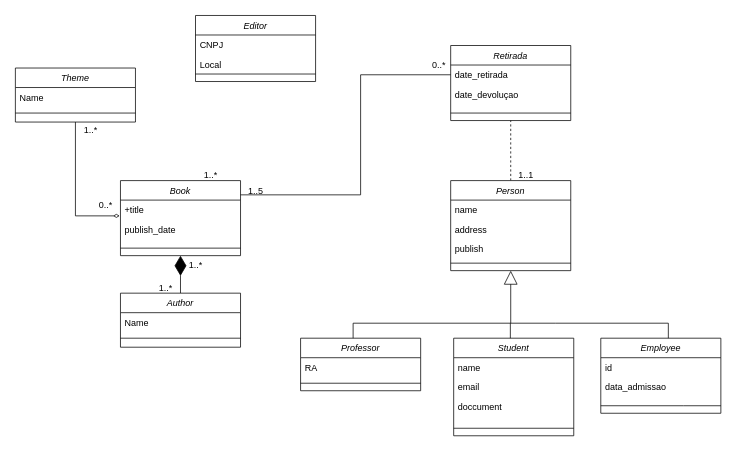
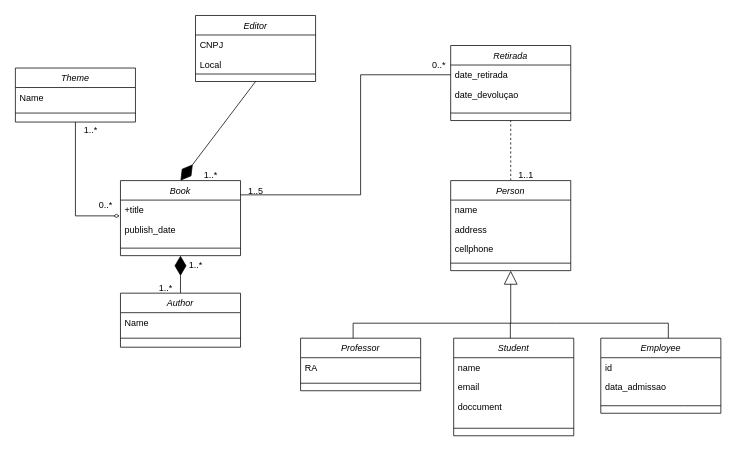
none -> (223, 124)
(470, 249) -> (475, 249)
